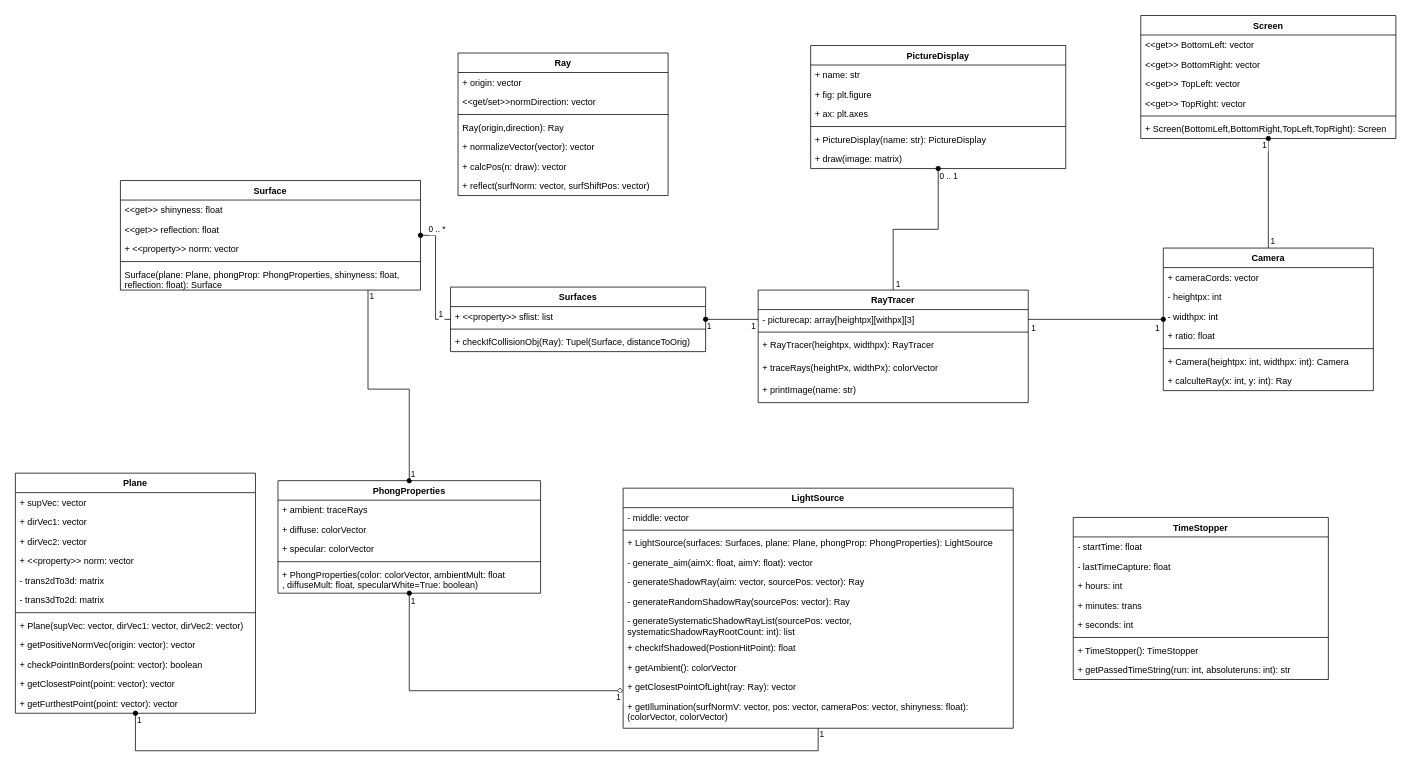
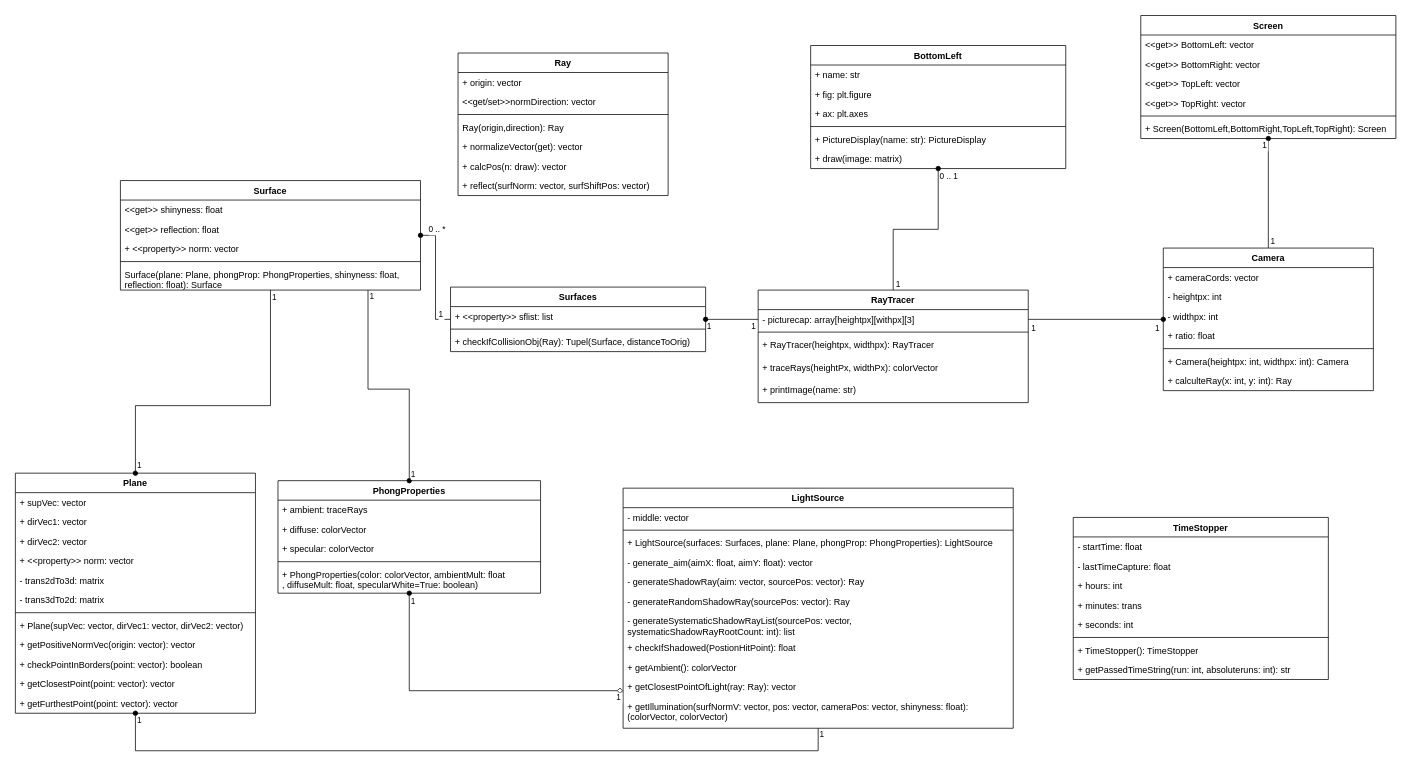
(938, 56) -> (938, 56)
(539, 147) -> (532, 147)
none -> (227, 405)
